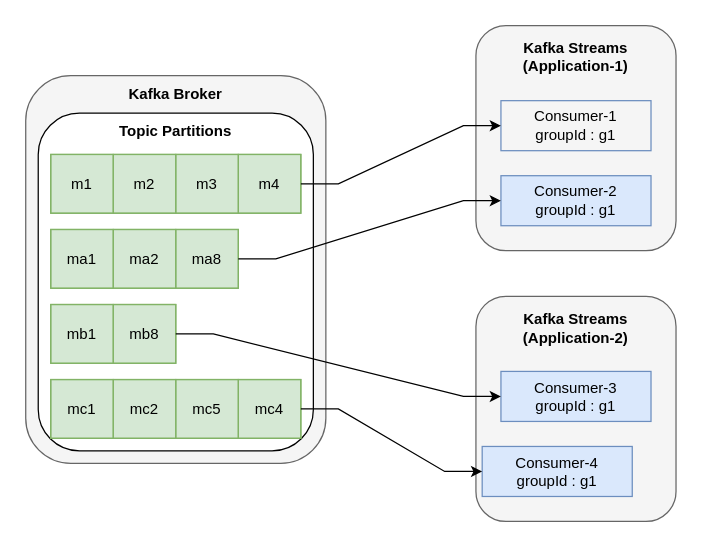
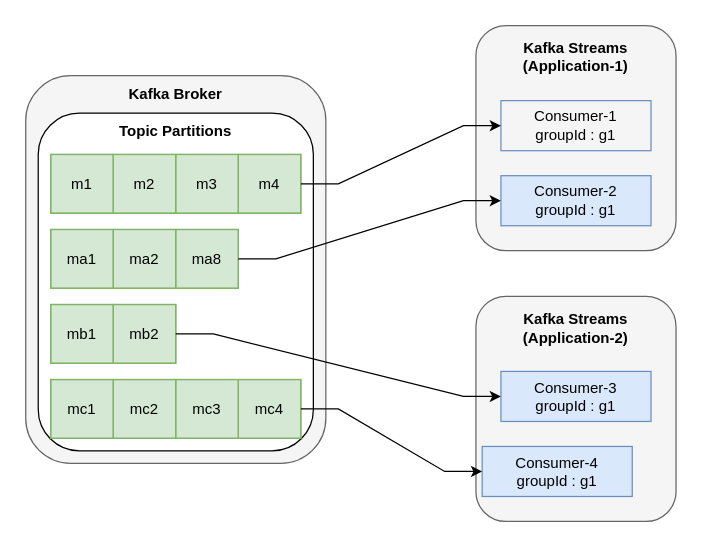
(144, 334) -> (144, 334)
(207, 409) -> (207, 409)
